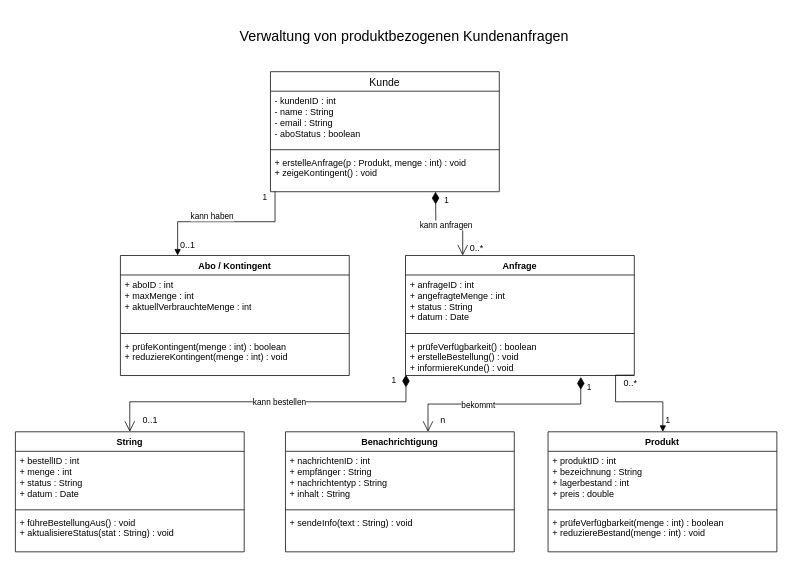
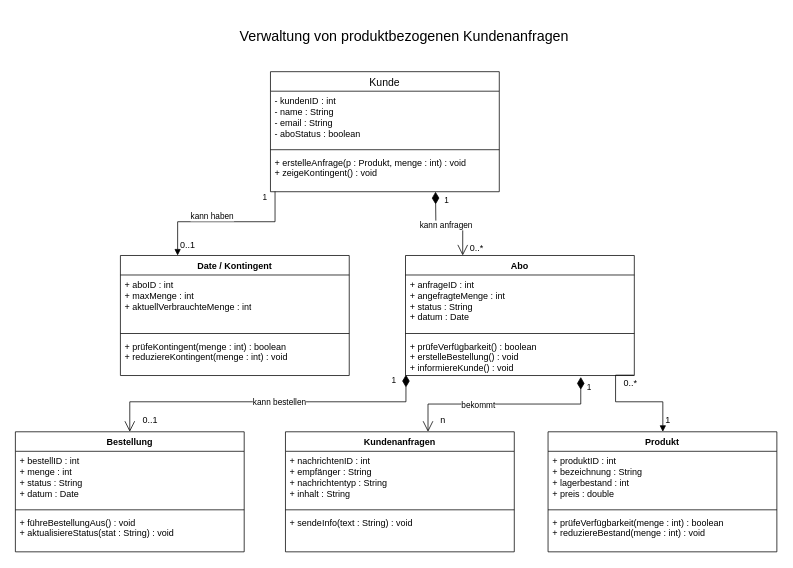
(235, 266) -> (235, 266)
(520, 266) -> (520, 266)
(130, 442) -> (130, 442)
(400, 442) -> (400, 442)
